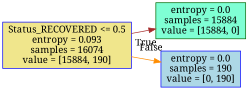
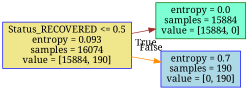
(201, 69) -> (201, 69)
